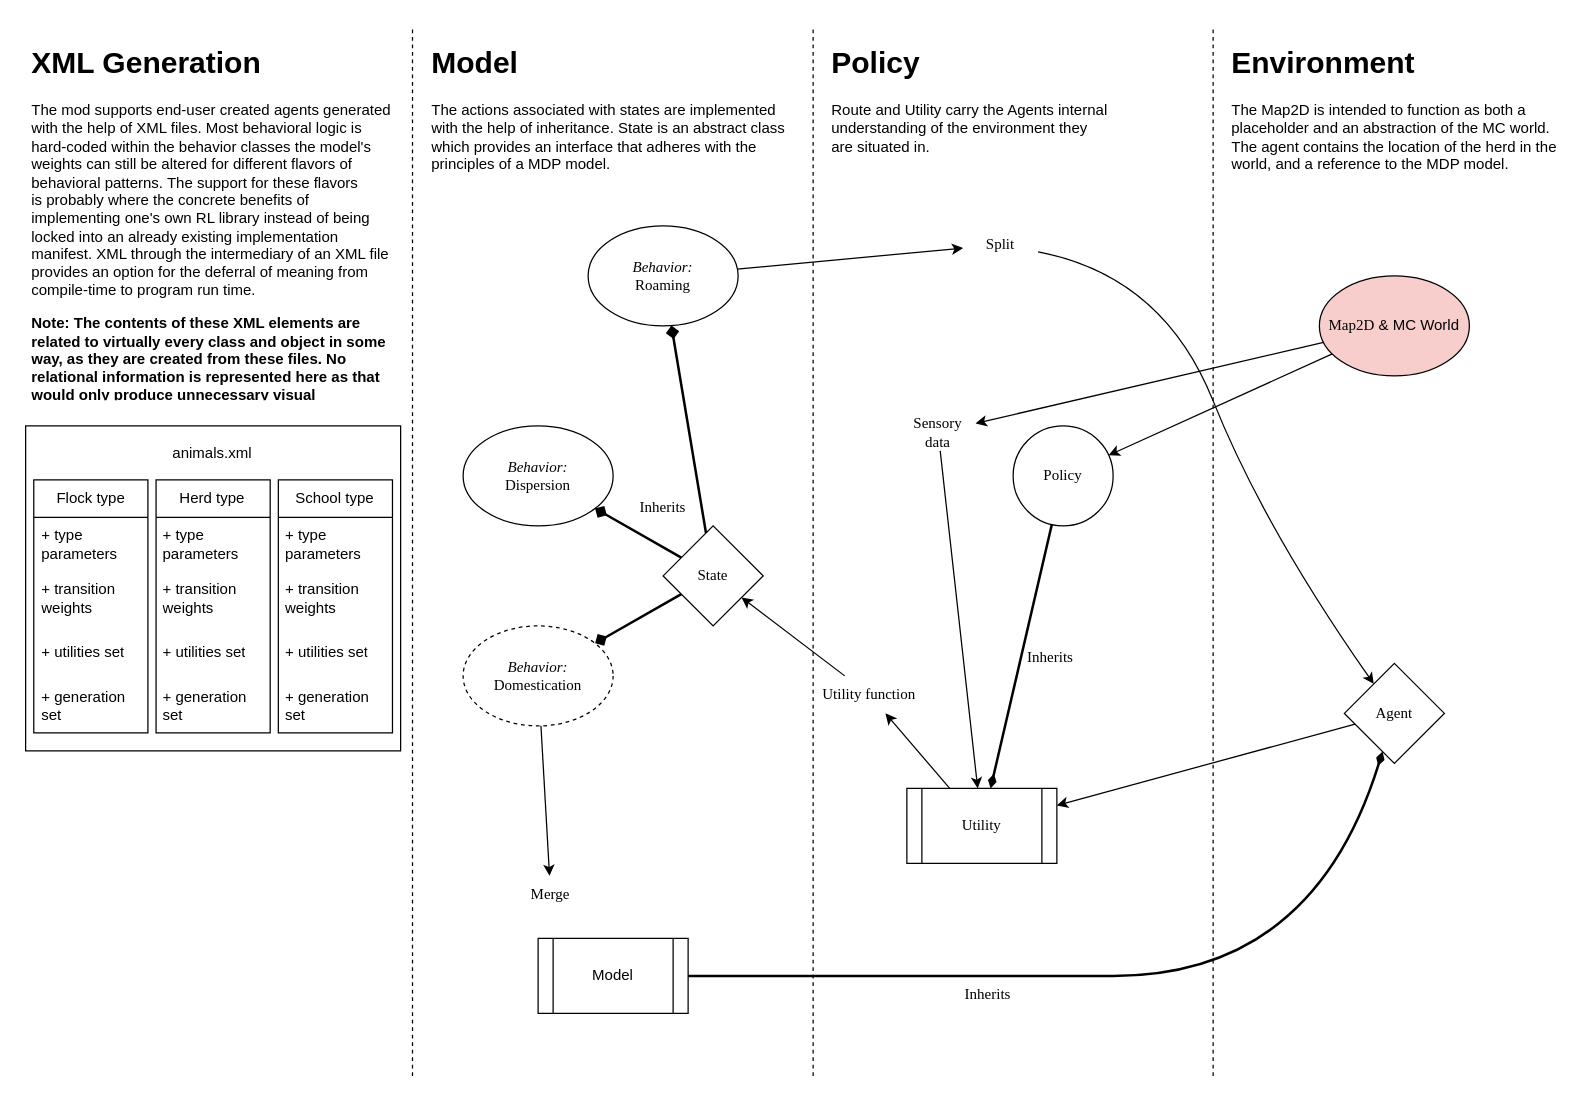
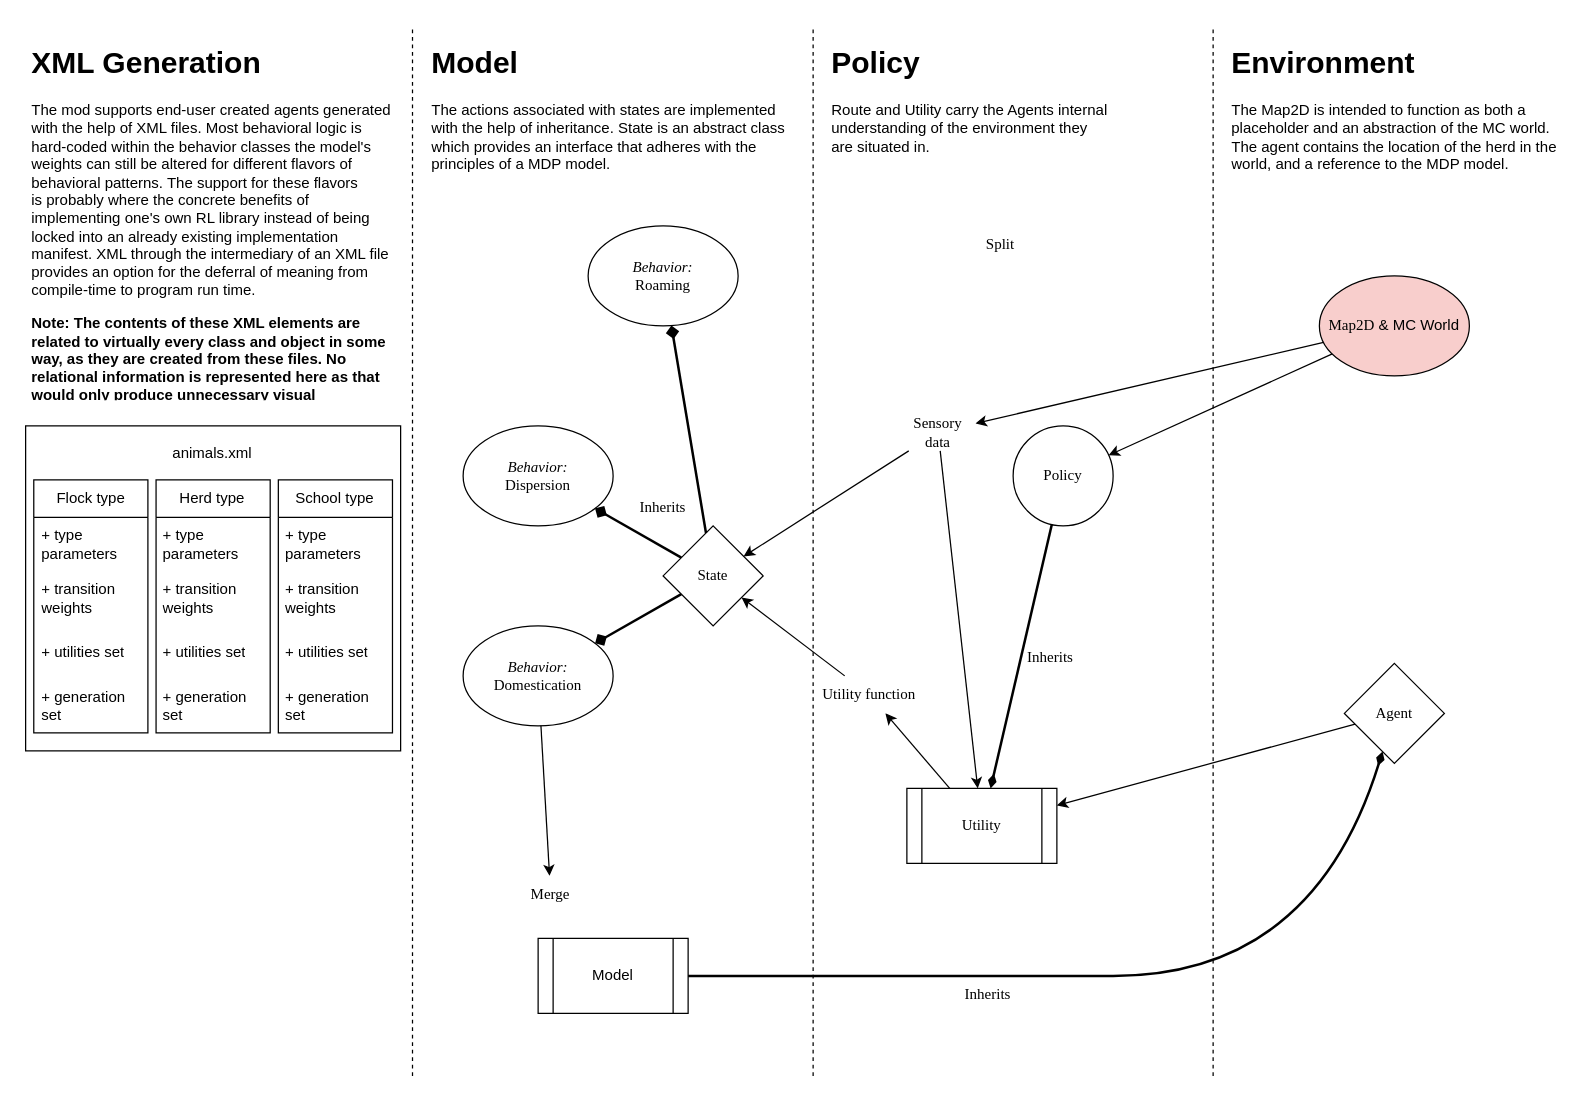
(847, 259) -> none
none -> (830, 501)
(1285, 546) -> none
(538, 676) -> (538, 676)
